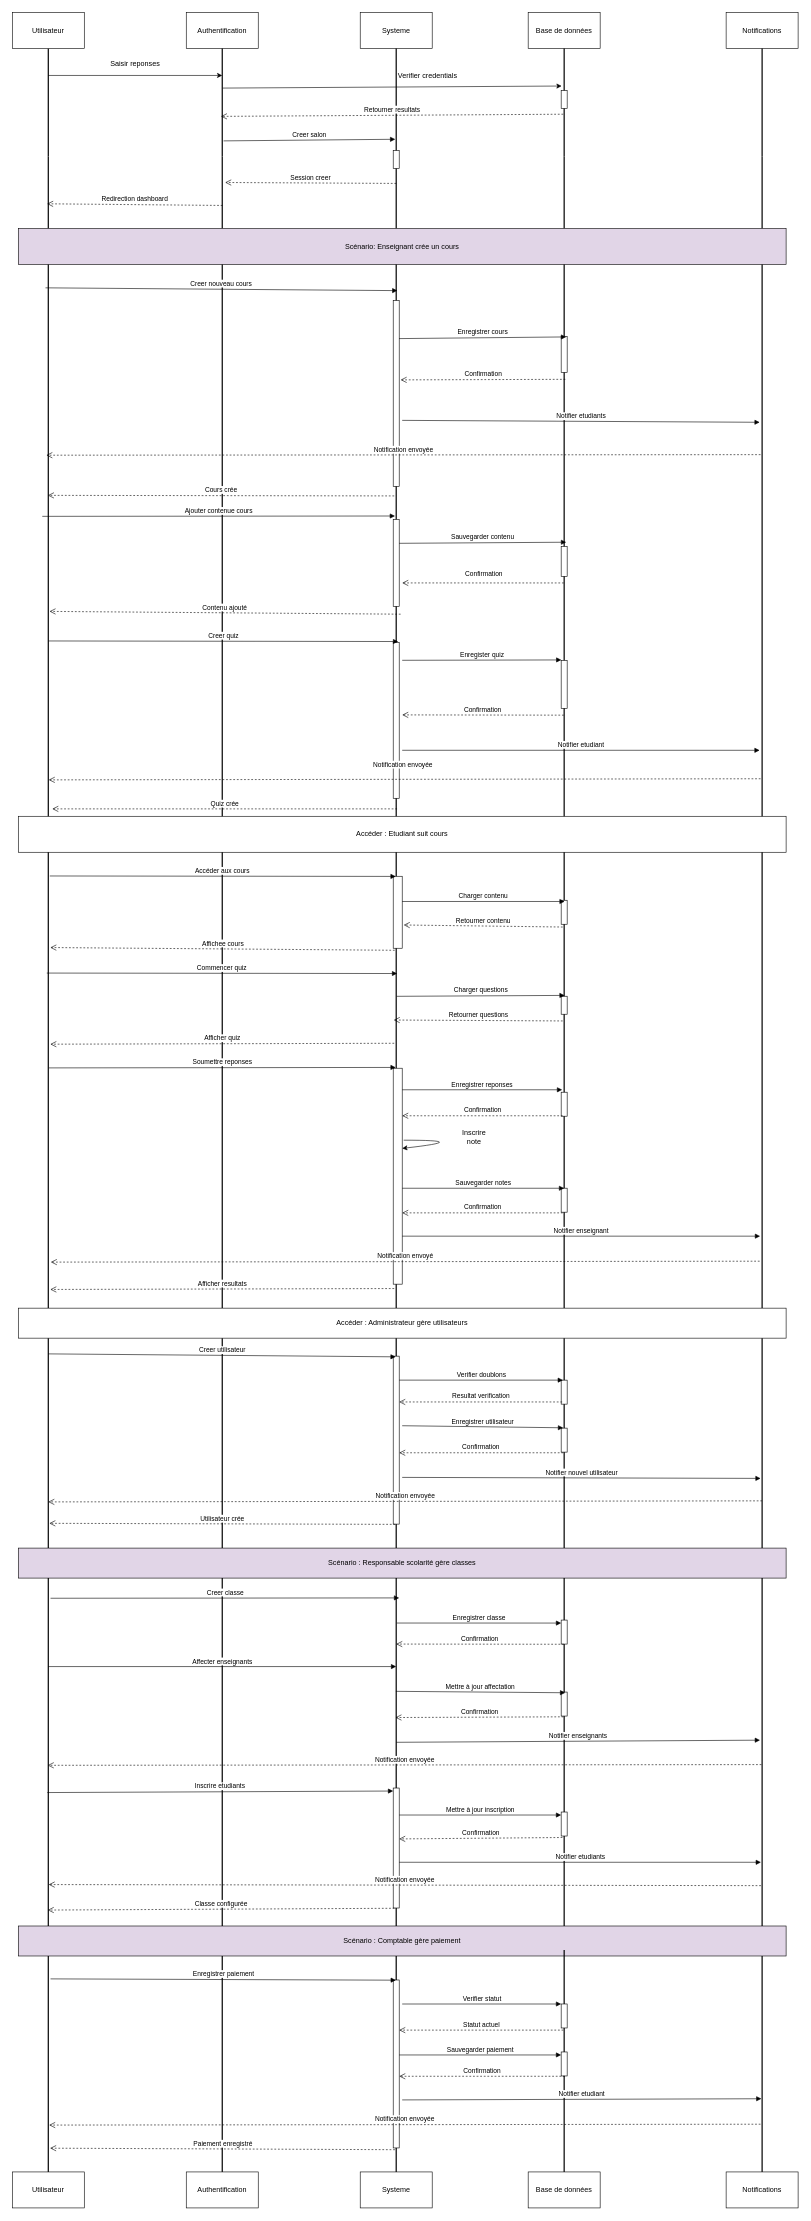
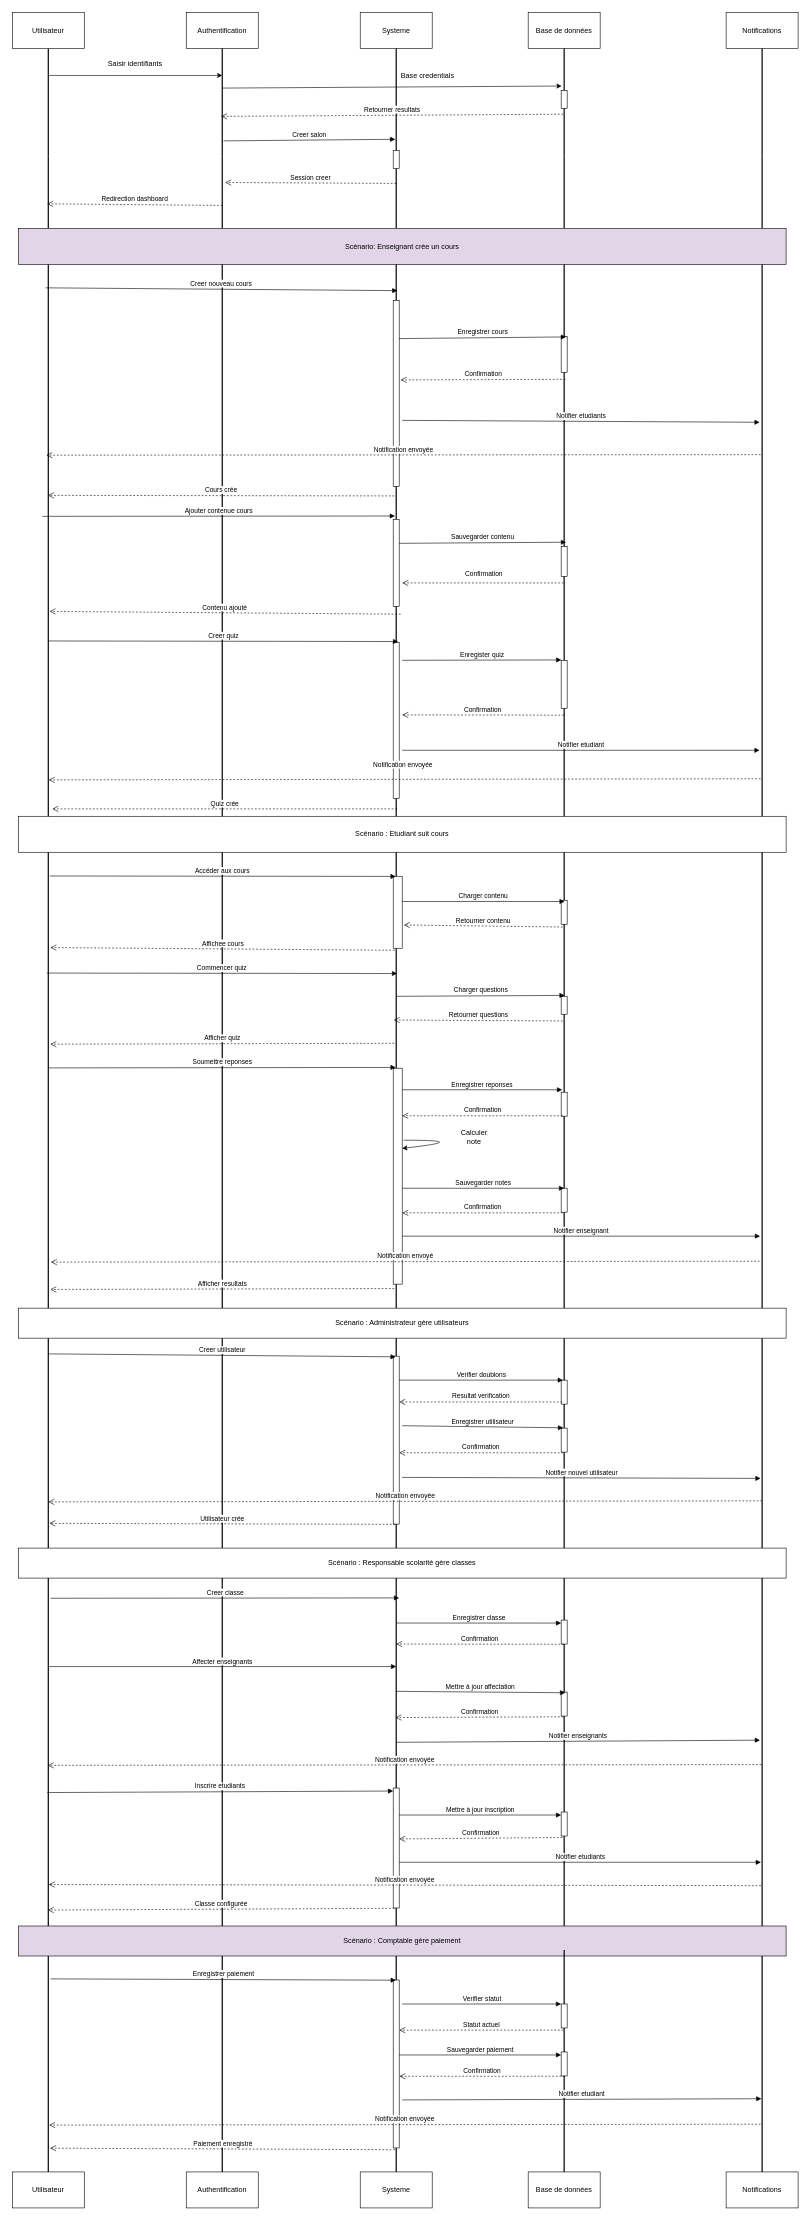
(135, 63) -> (135, 63)
(428, 75) -> (428, 75)
(402, 834) -> (402, 834)
(474, 1137) -> (474, 1137)
(402, 1323) -> (402, 1323)
(402, 1563) -> (402, 1563)
